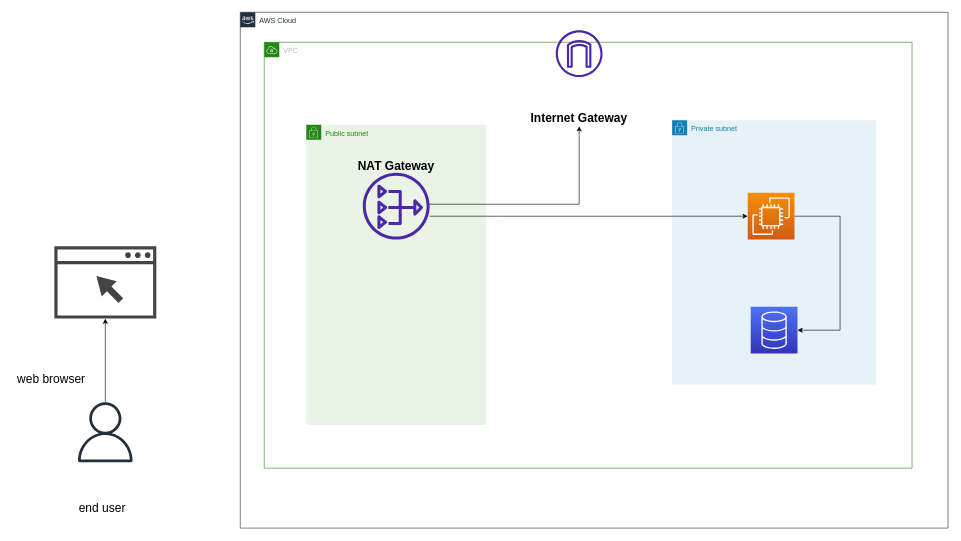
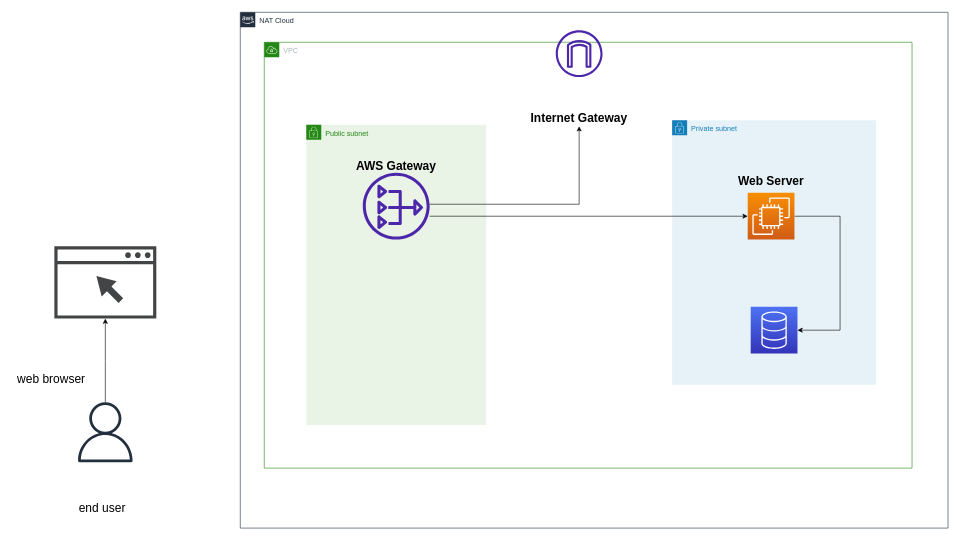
(276, 21) -> (276, 21)
(396, 166) -> (396, 166)
none -> (771, 180)
